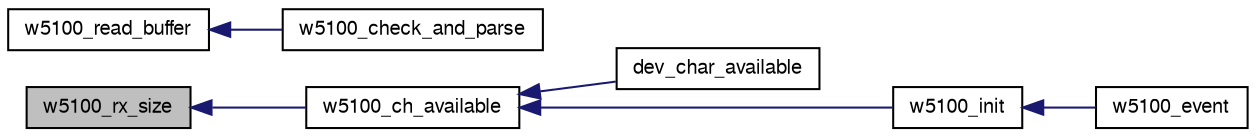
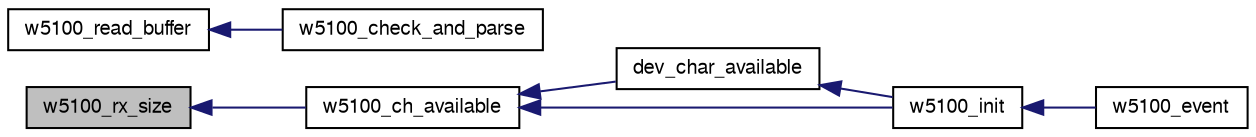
none -> (866, 93)
